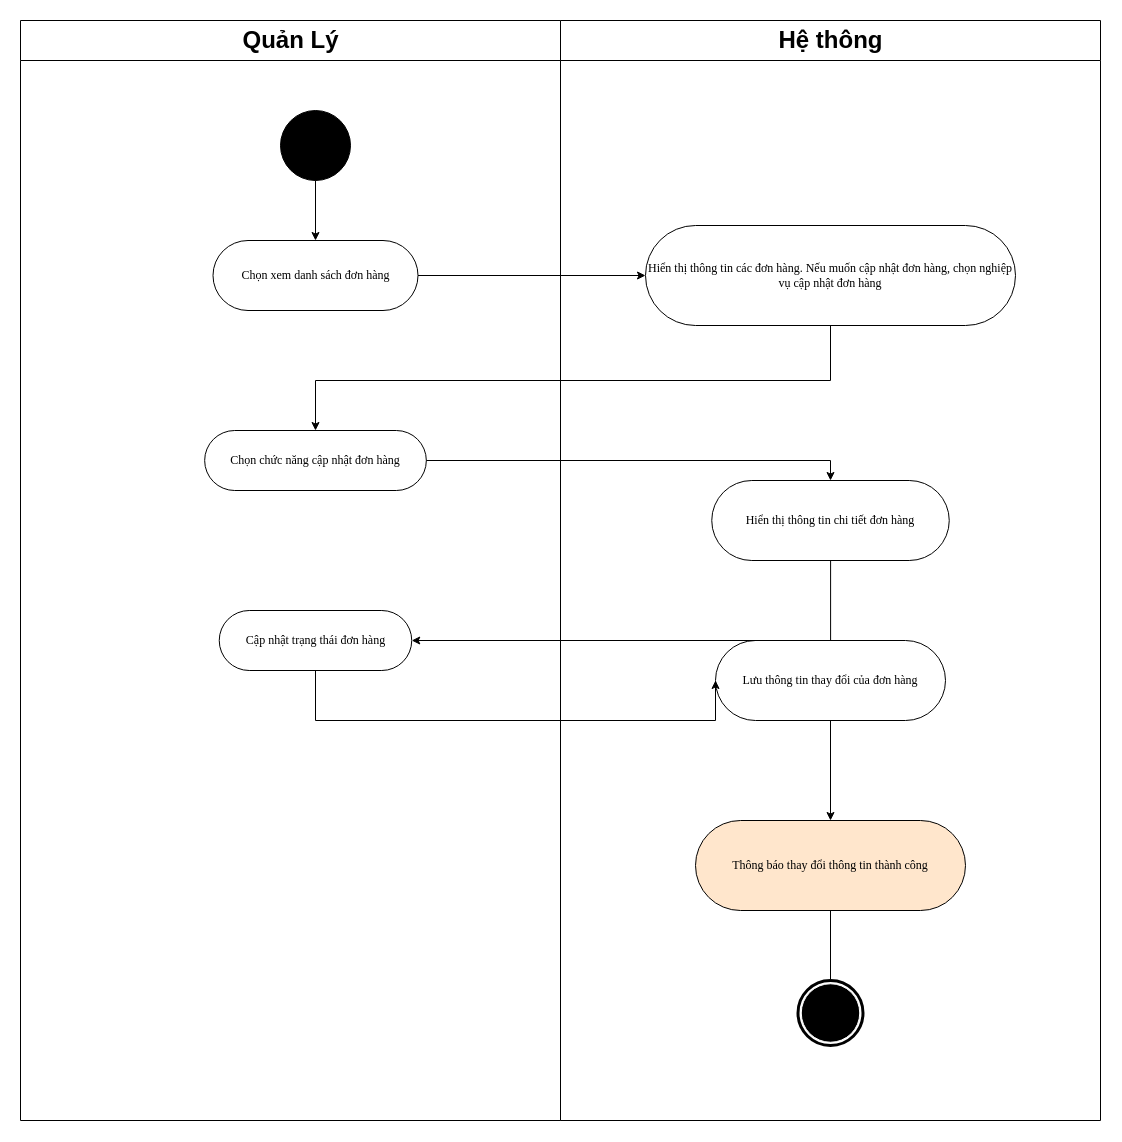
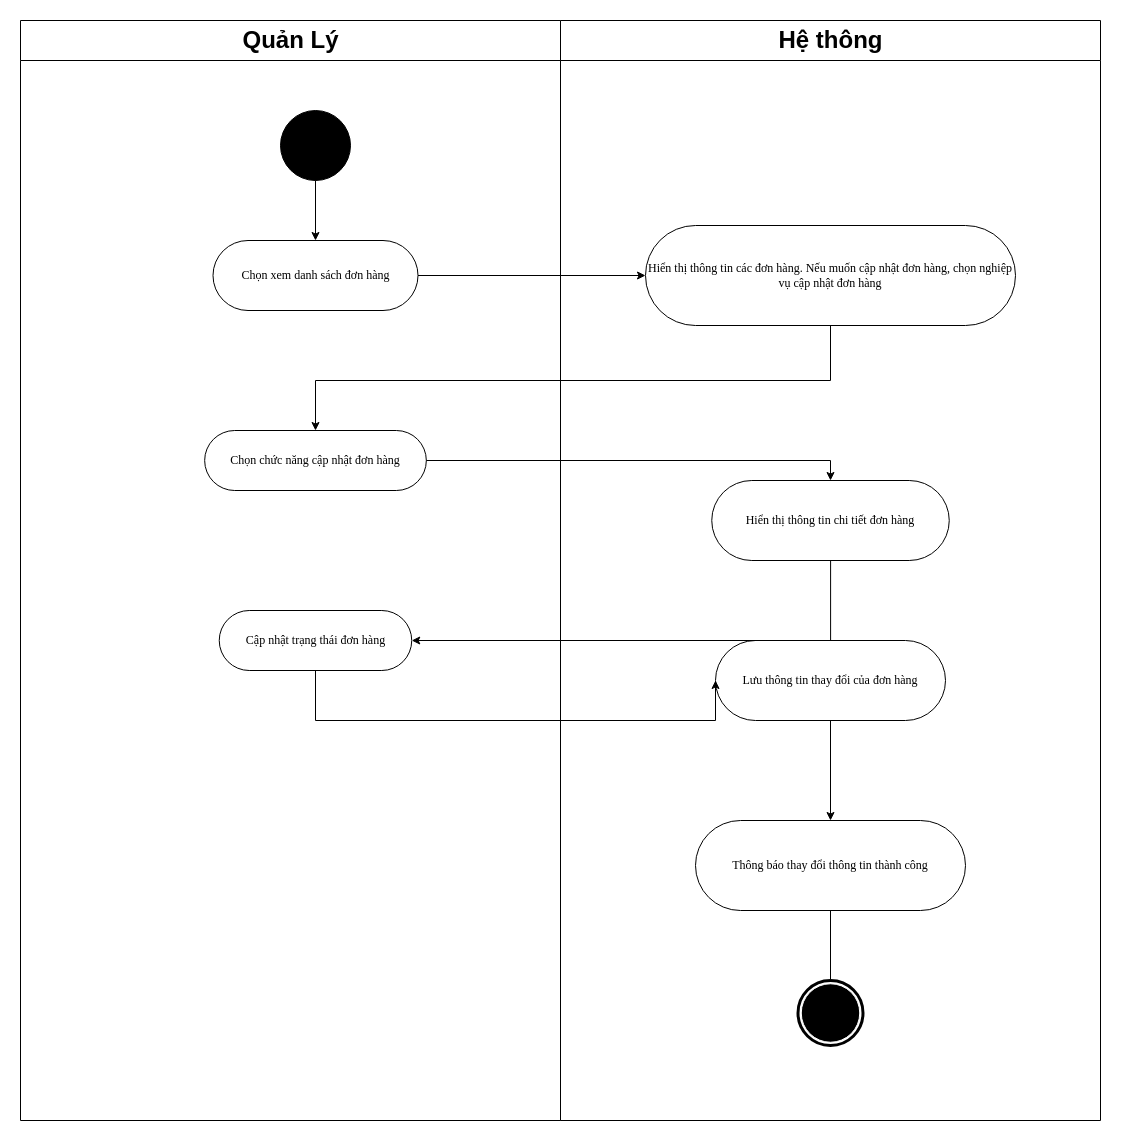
(831, 866) -> (831, 866)
